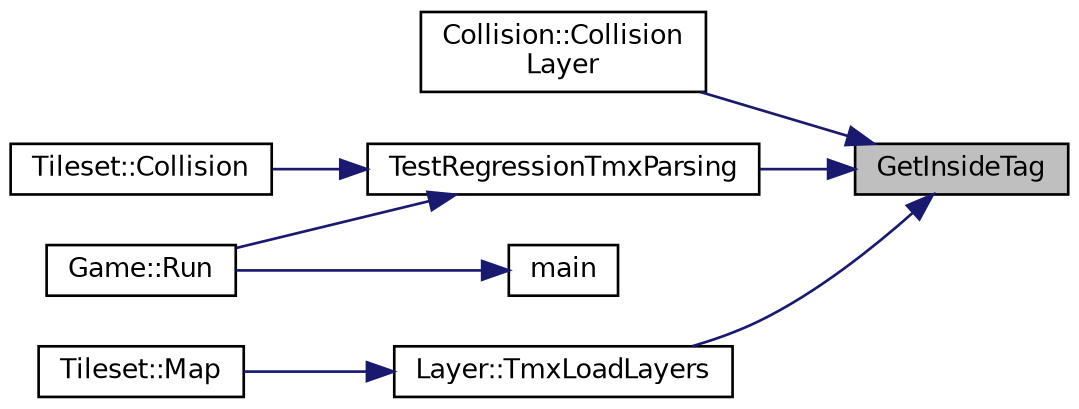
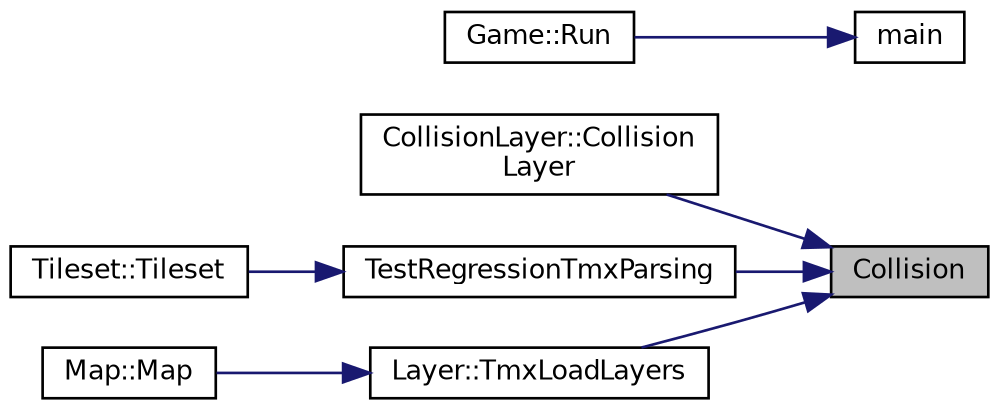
(563, 52) -> (539, 155)
(141, 169) -> (129, 272)
(962, 169) -> (910, 272)
(333, 225) -> none
(141, 372) -> (129, 373)
